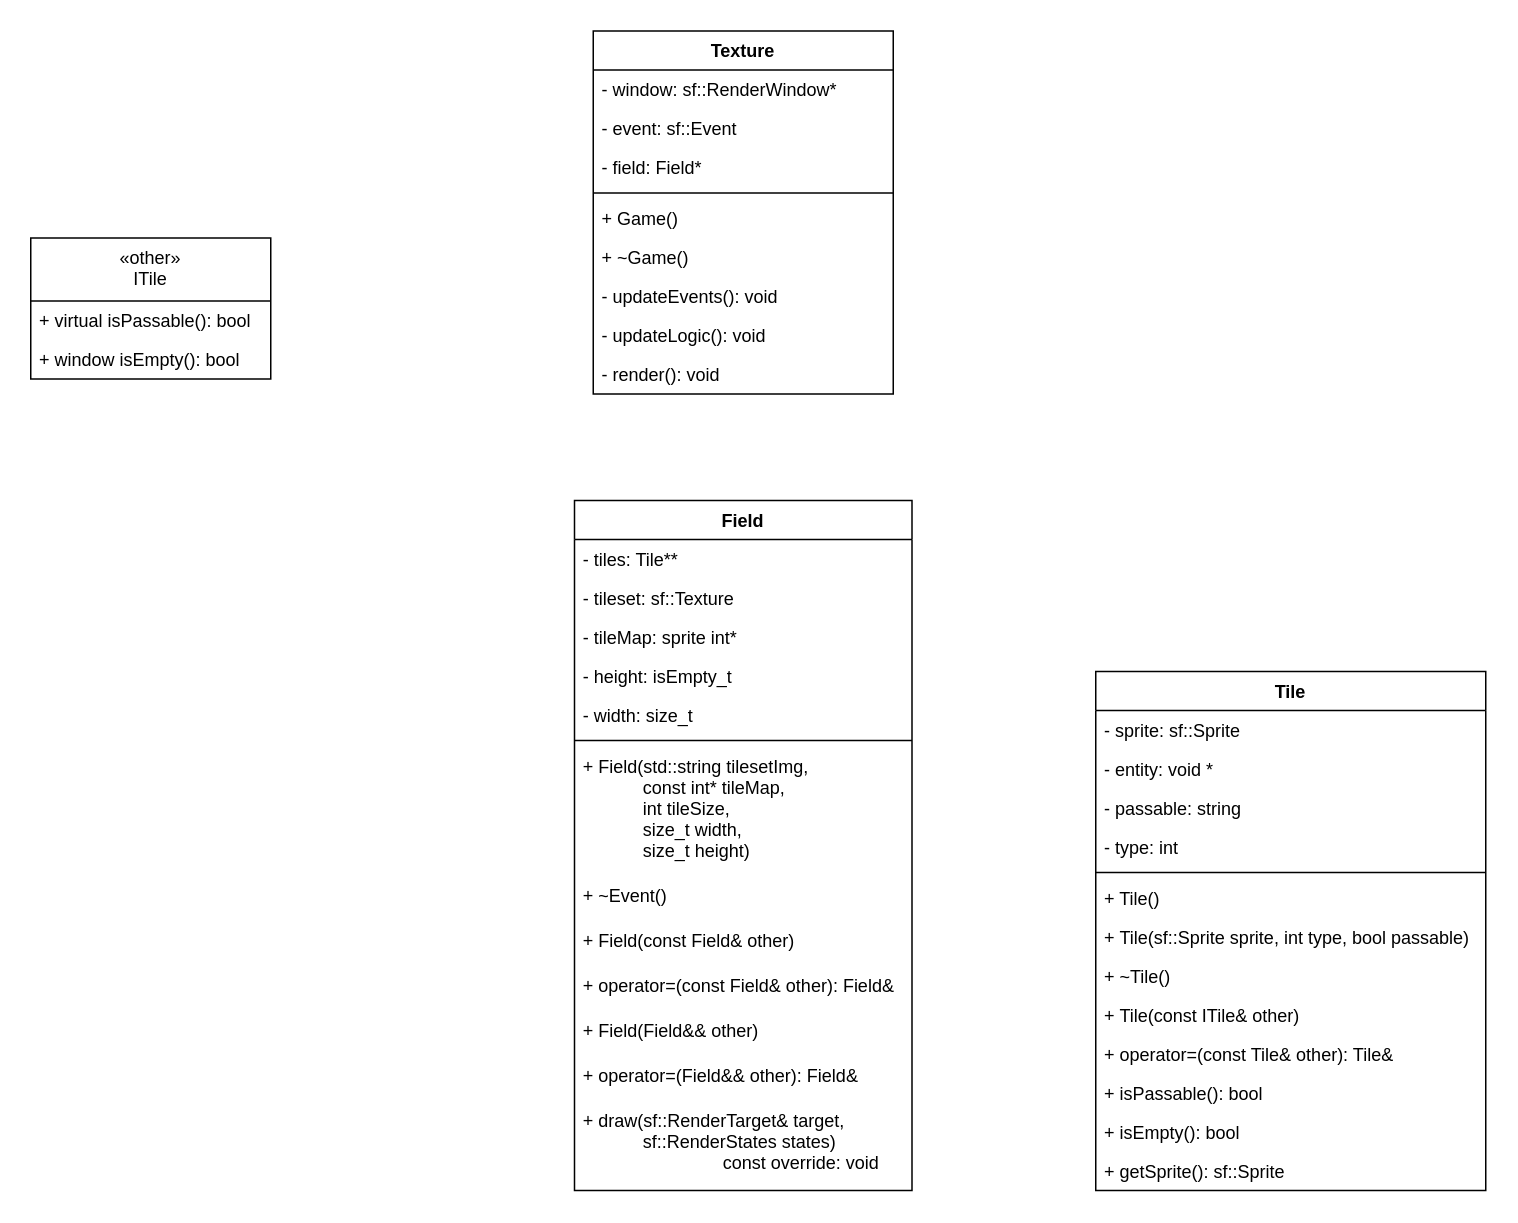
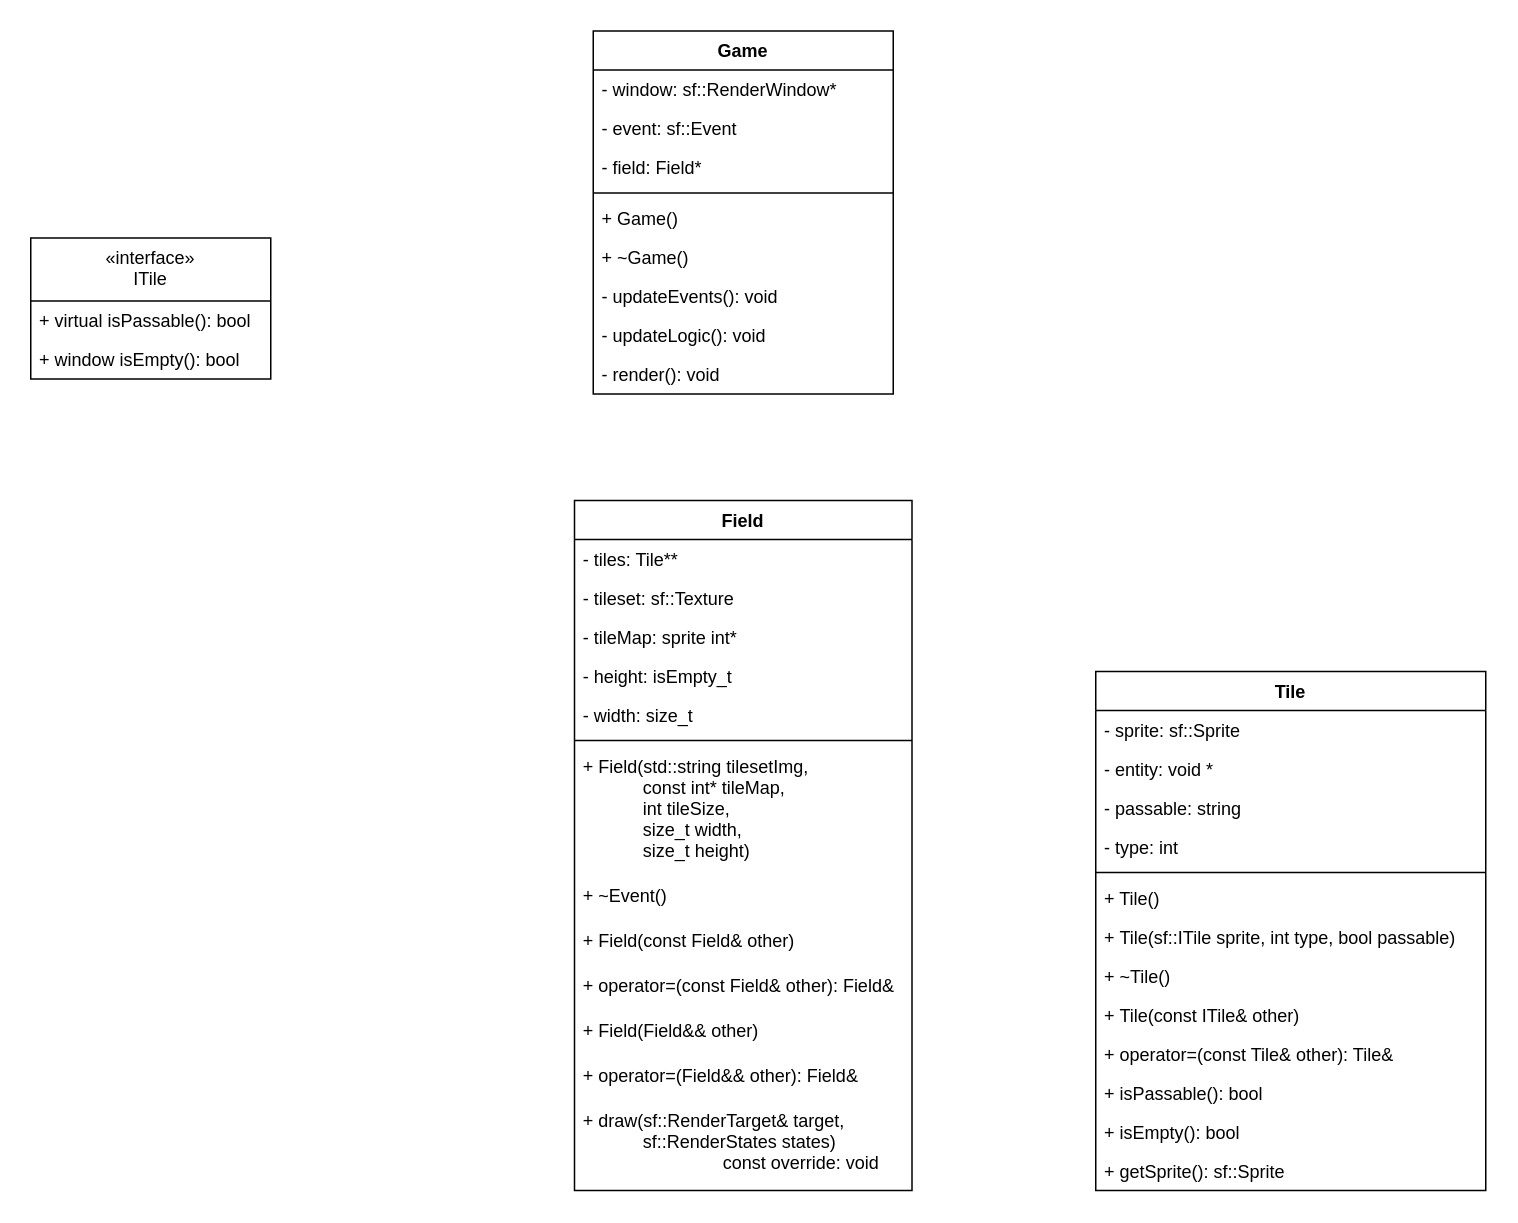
(743, 51) -> (743, 51)
(150, 258) -> (150, 258)
(1319, 938) -> (1311, 938)
